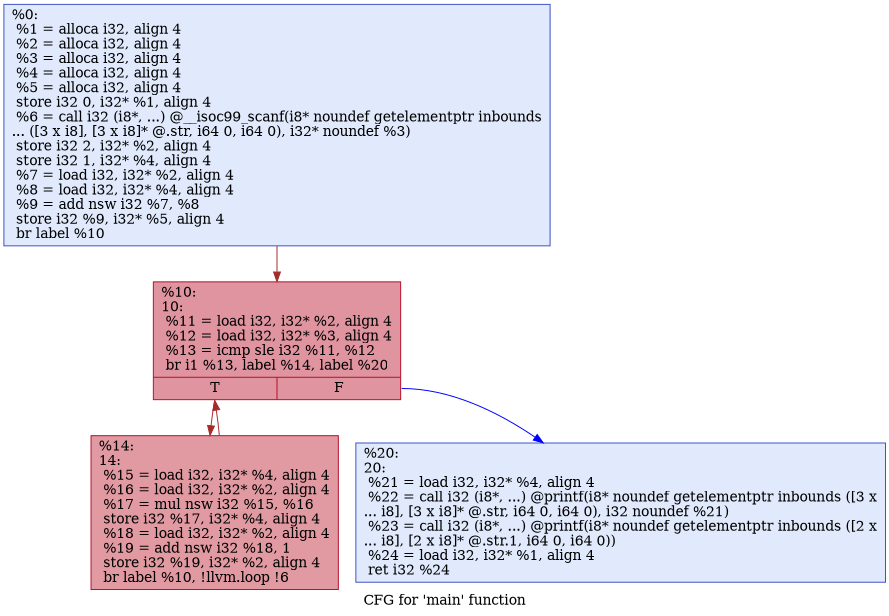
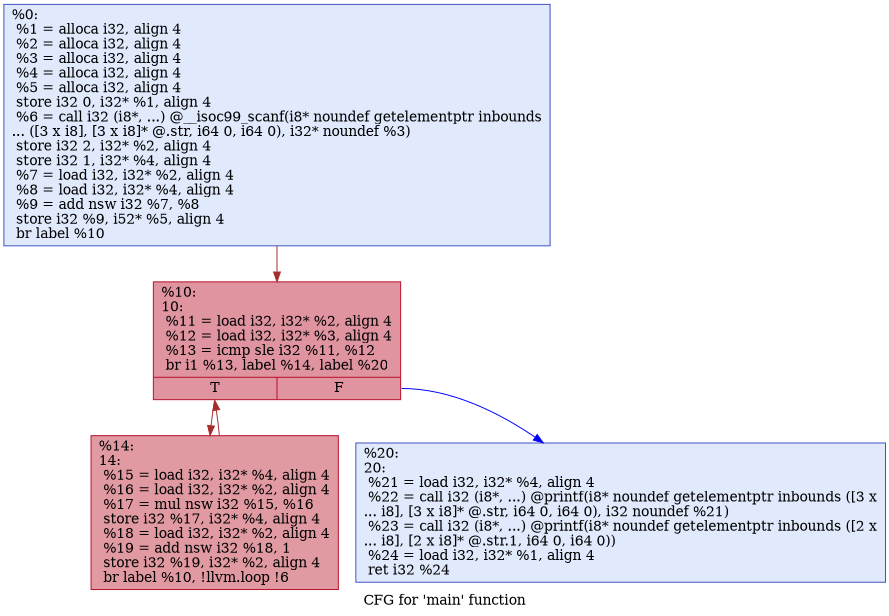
(118, 220) -> (118, 220)
